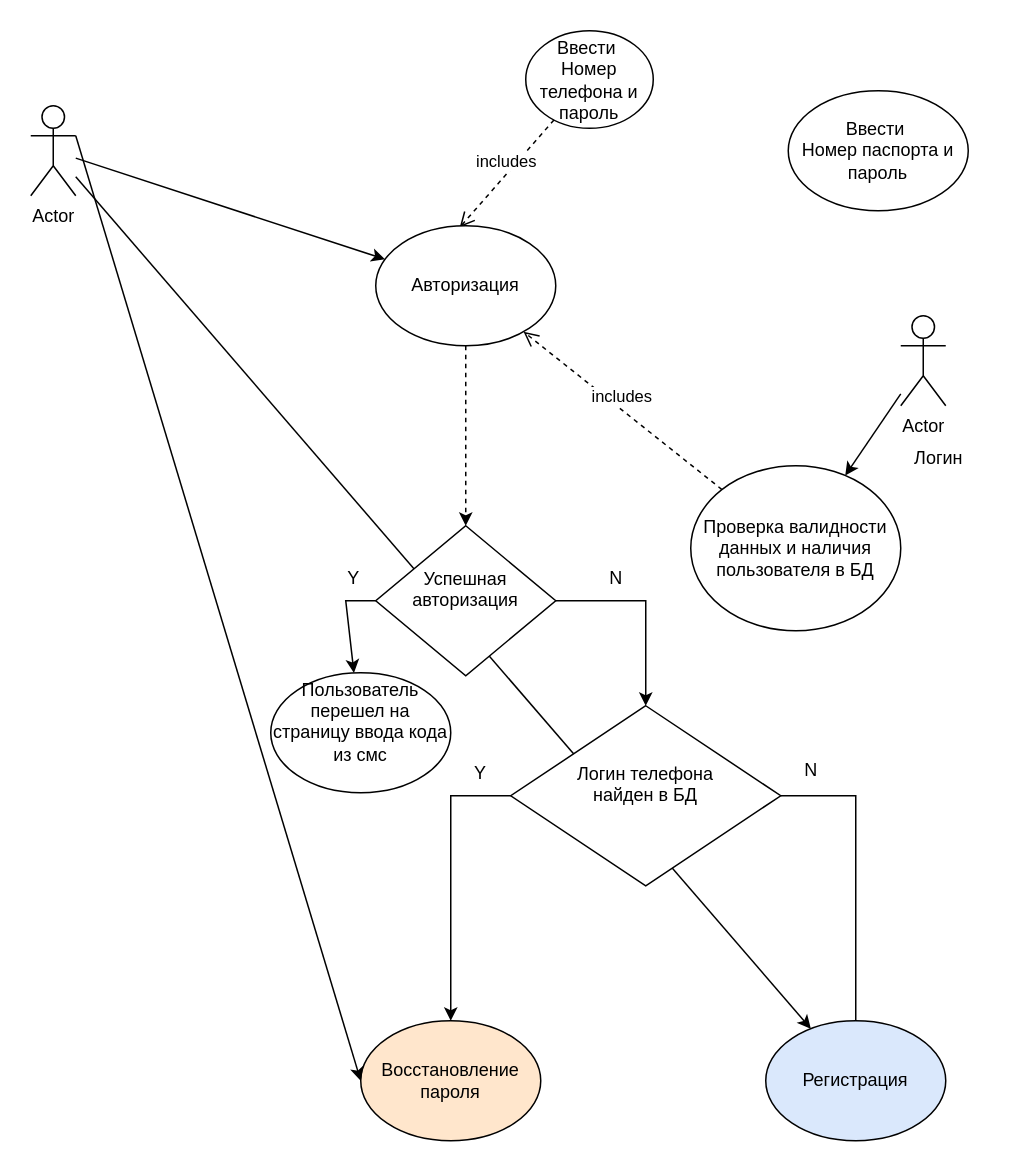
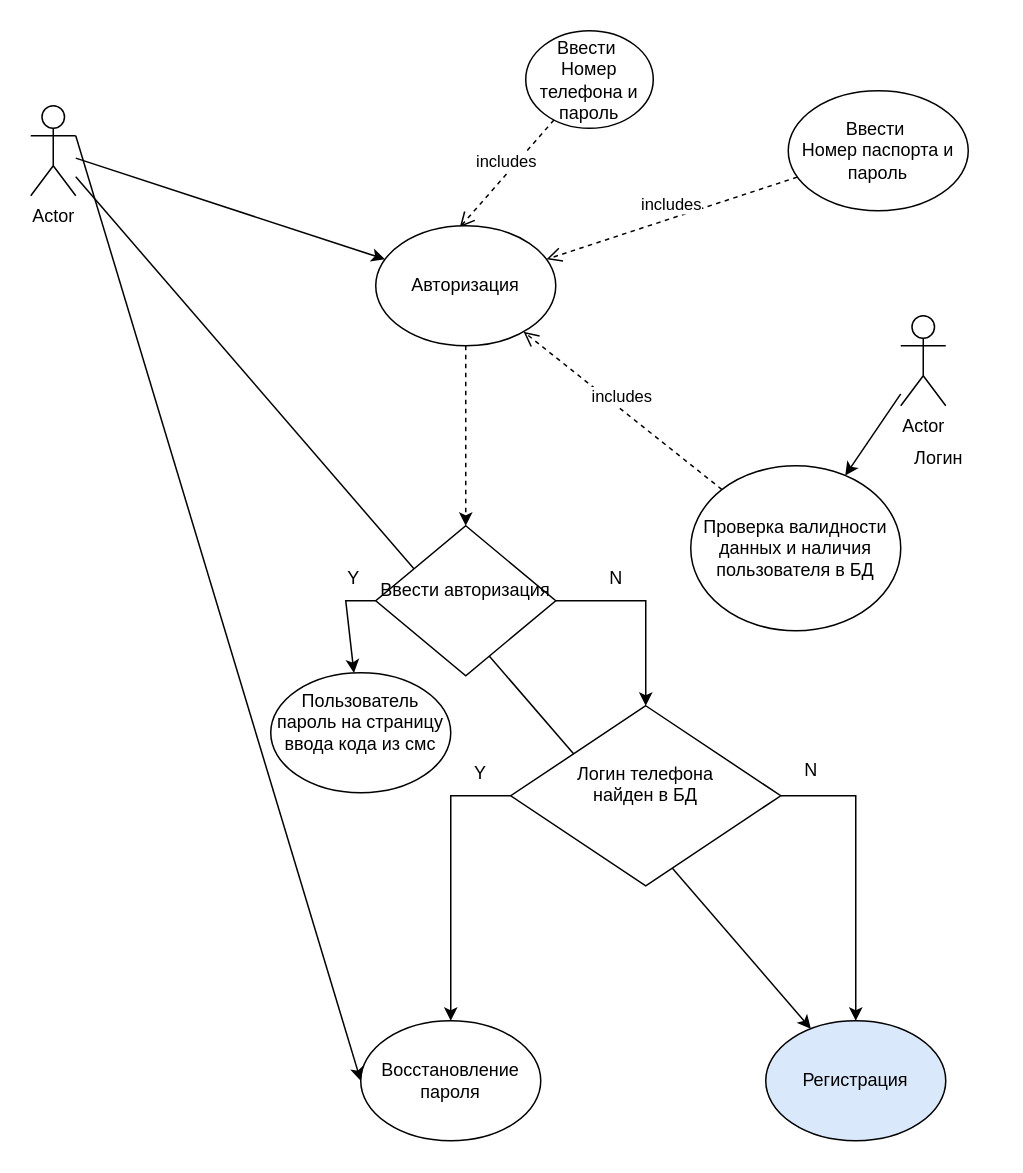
none -> (617, 236)
(466, 601) -> (466, 601)
(361, 733) -> (361, 733)
(856, 1013) -> (856, 1009)
(451, 1081) -> (451, 1081)
